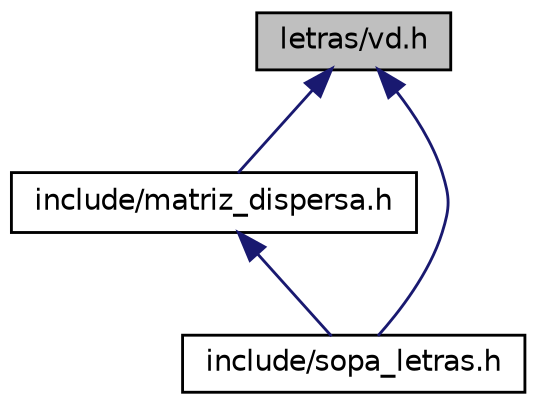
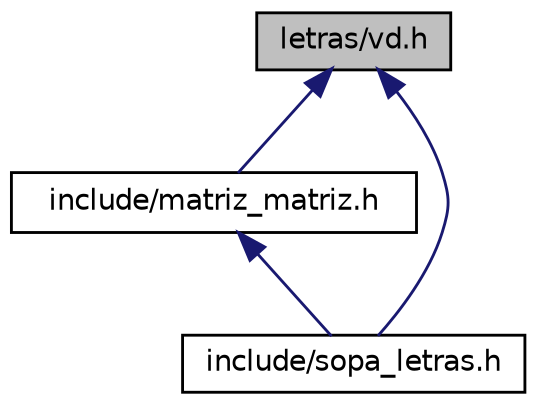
(214, 203) -> (214, 203)
